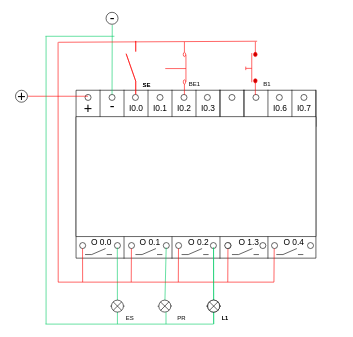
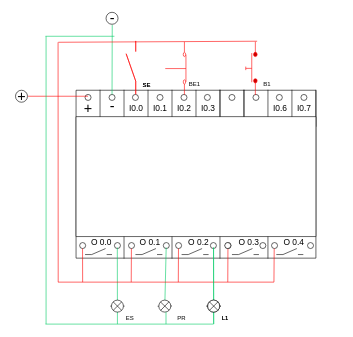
(249, 243) -> (249, 243)
